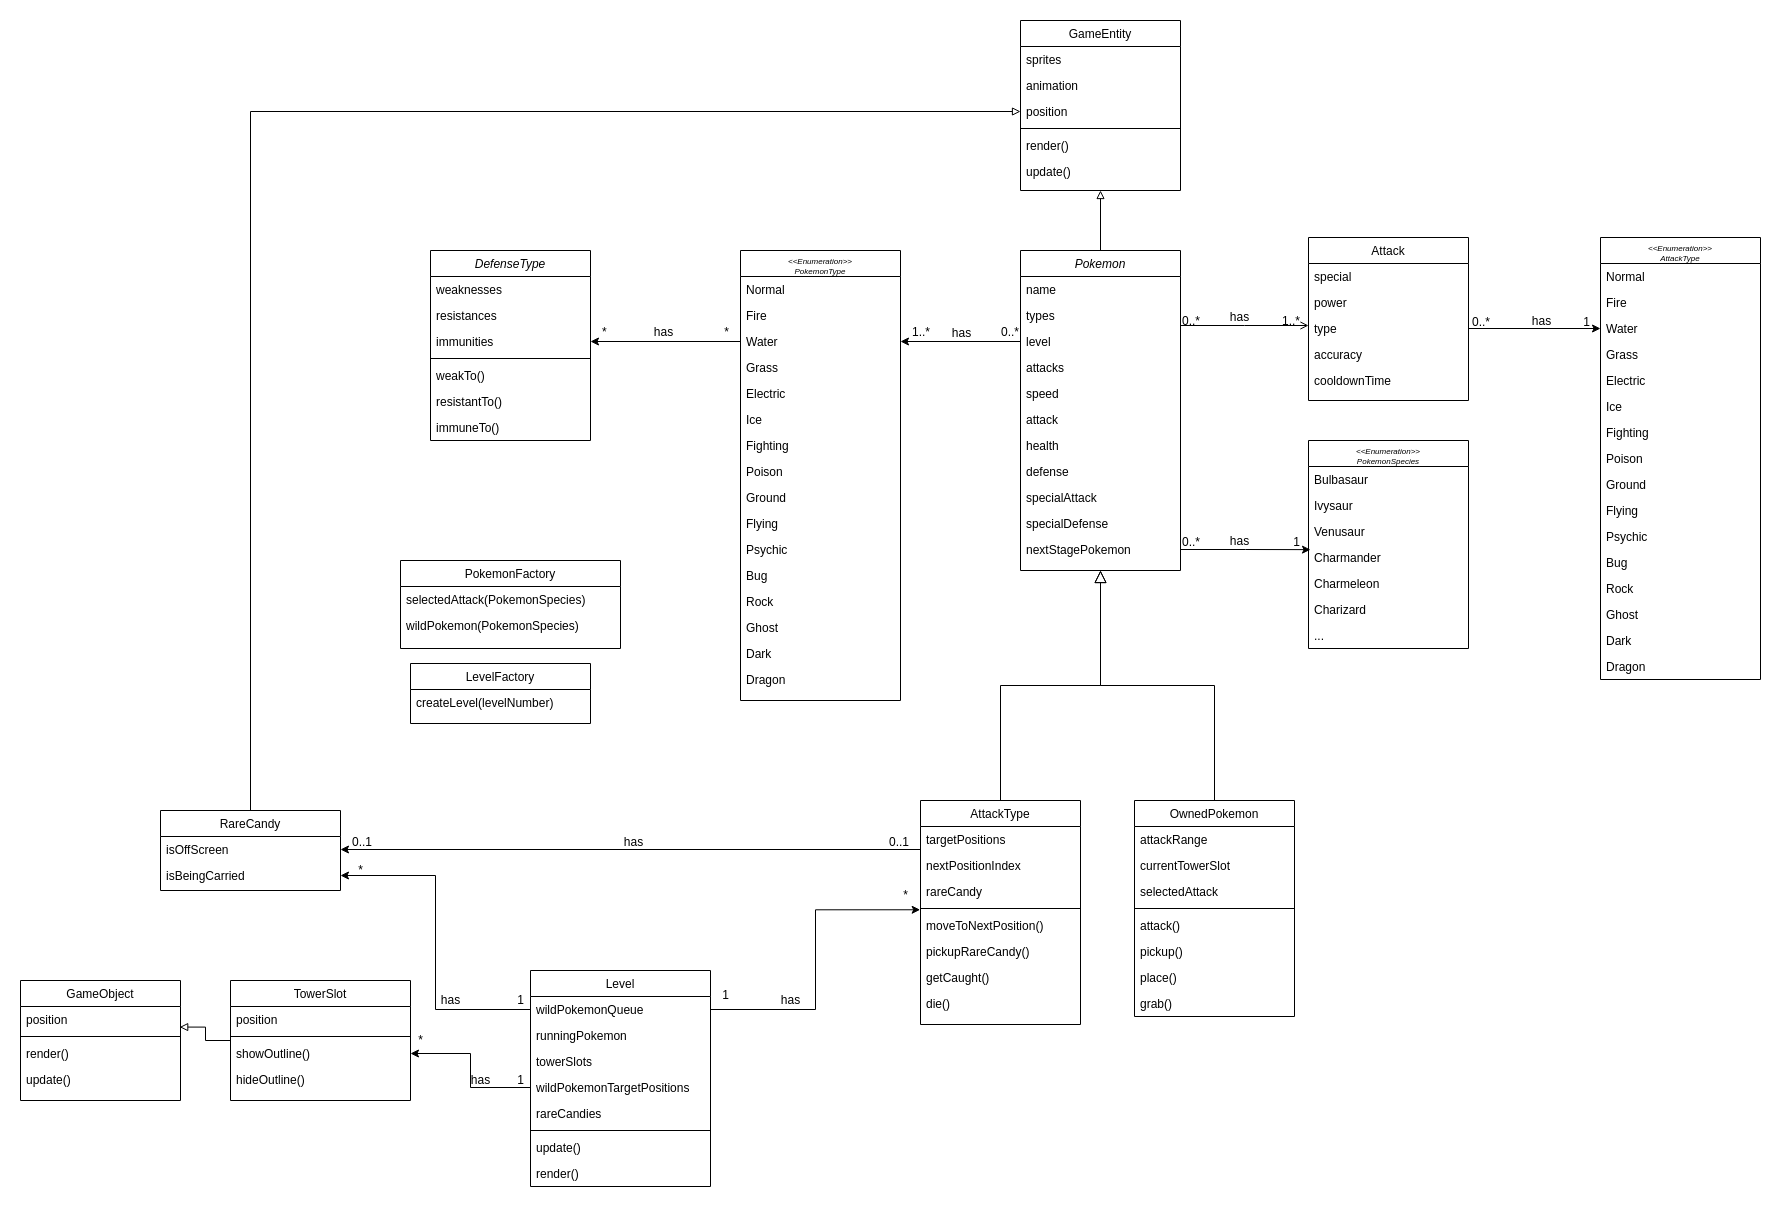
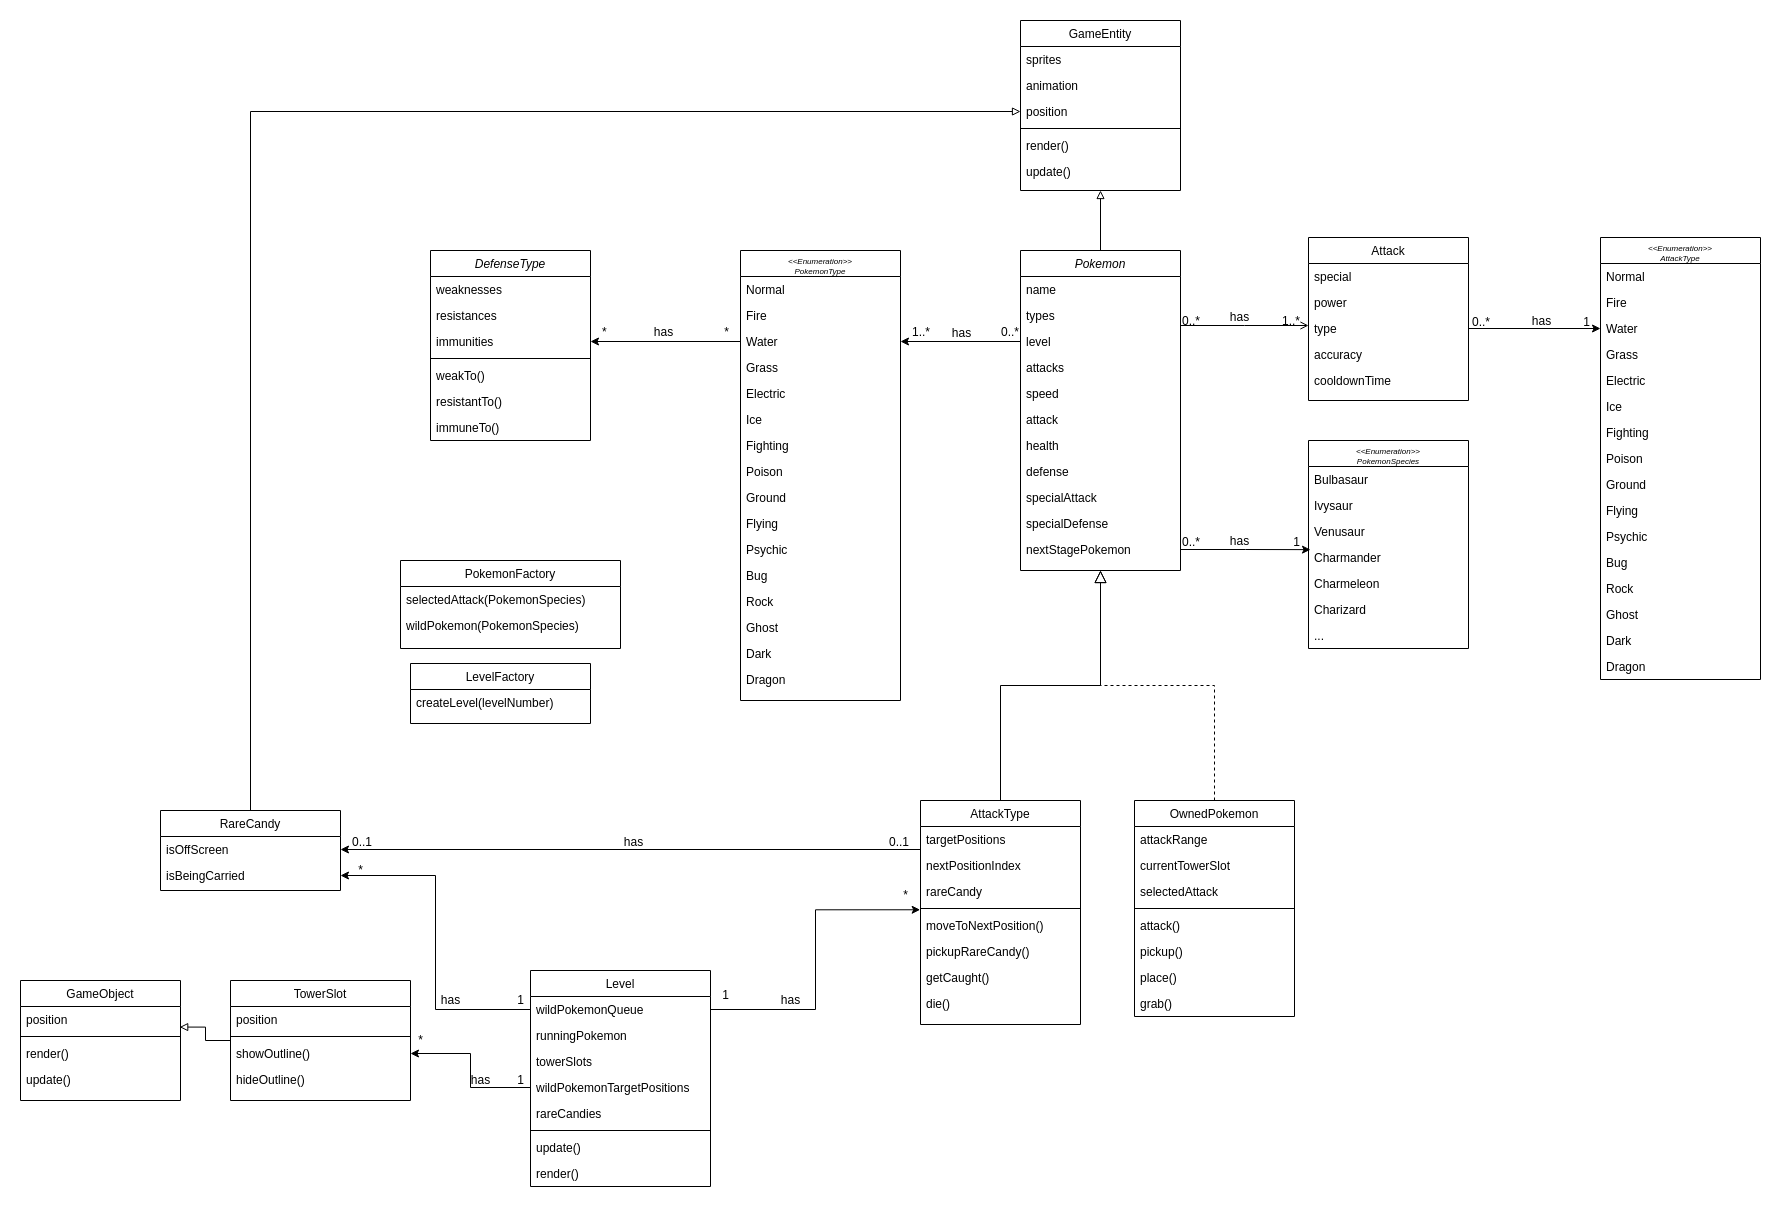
(1215, 686) -> (1215, 686)
